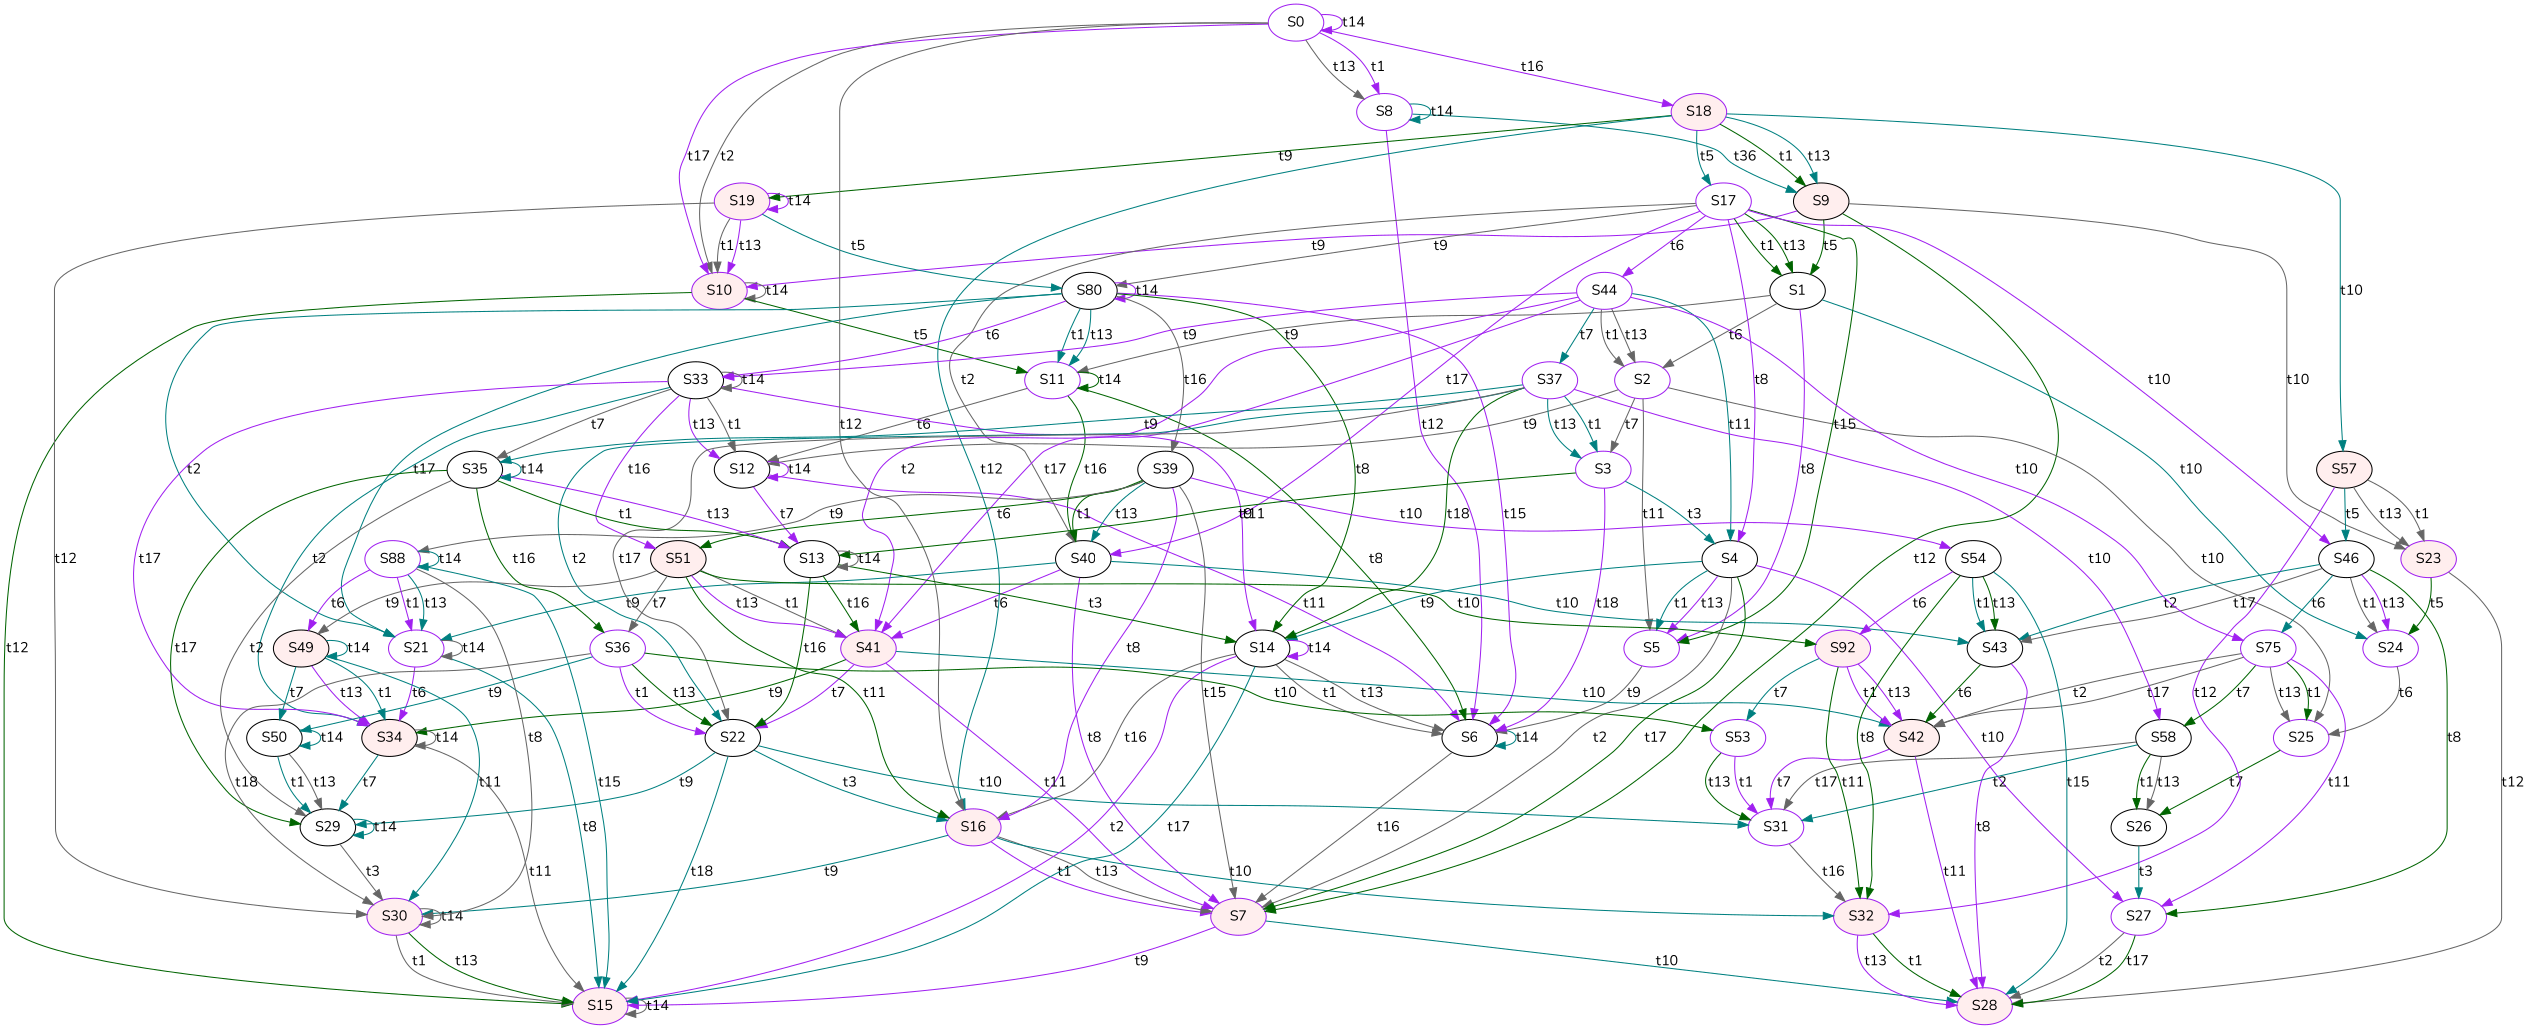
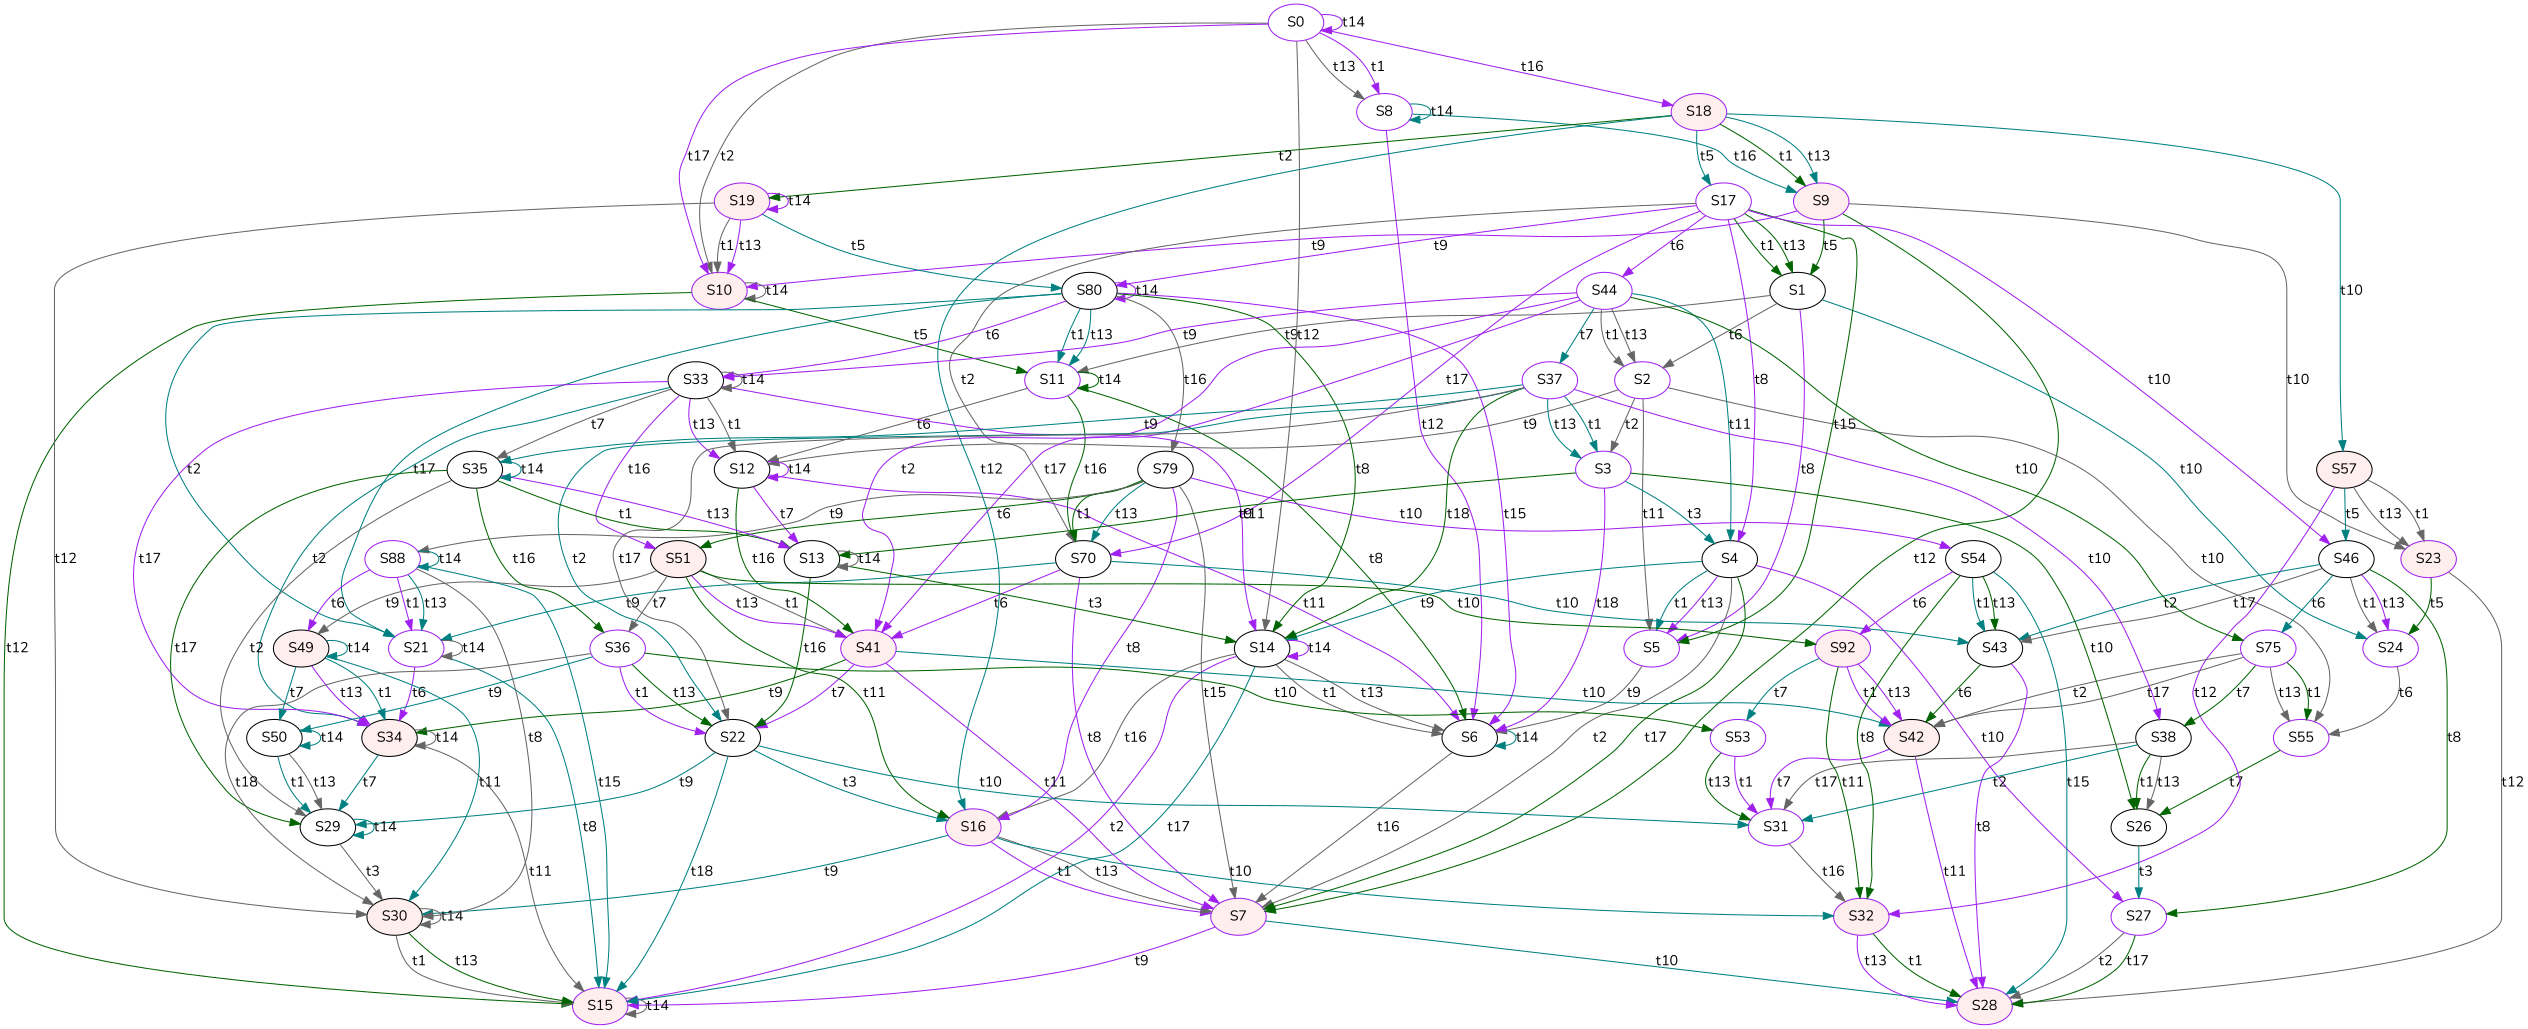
(1286, 157) -> (1286, 157)
(1745, 157) -> (1745, 157)
(1821, 201) -> (1821, 201)
(840, 218) -> (1298, 302)
(1411, 242) -> (1411, 242)
(1632, 425) -> (1632, 425)
(1938, 461) -> (1938, 461)
(1166, 470) -> (1166, 470)
none -> (1950, 520)
(1083, 559) -> (1083, 559)
(838, 599) -> (748, 571)
(2163, 738) -> (2163, 738)
(2301, 738) -> (2301, 738)
(2310, 800) -> none
(395, 917) -> (395, 917)
